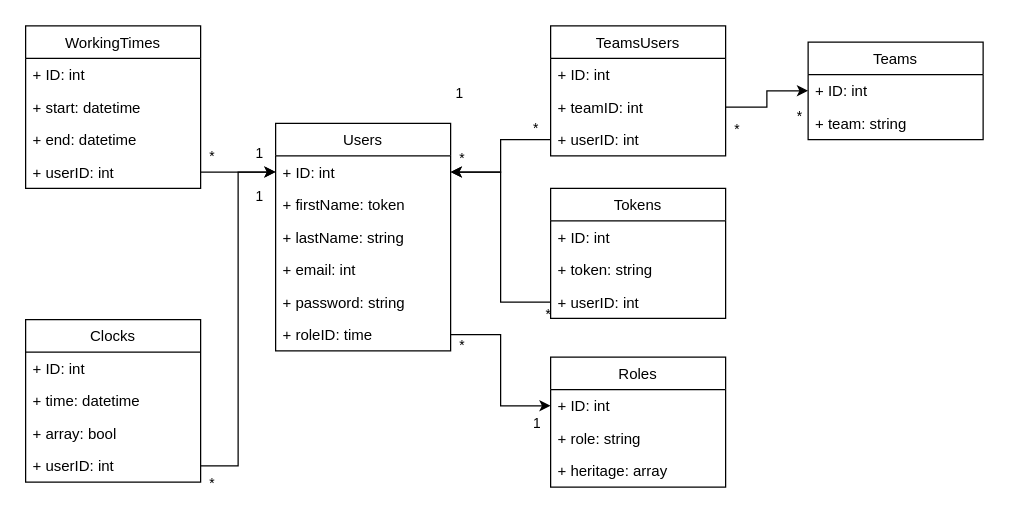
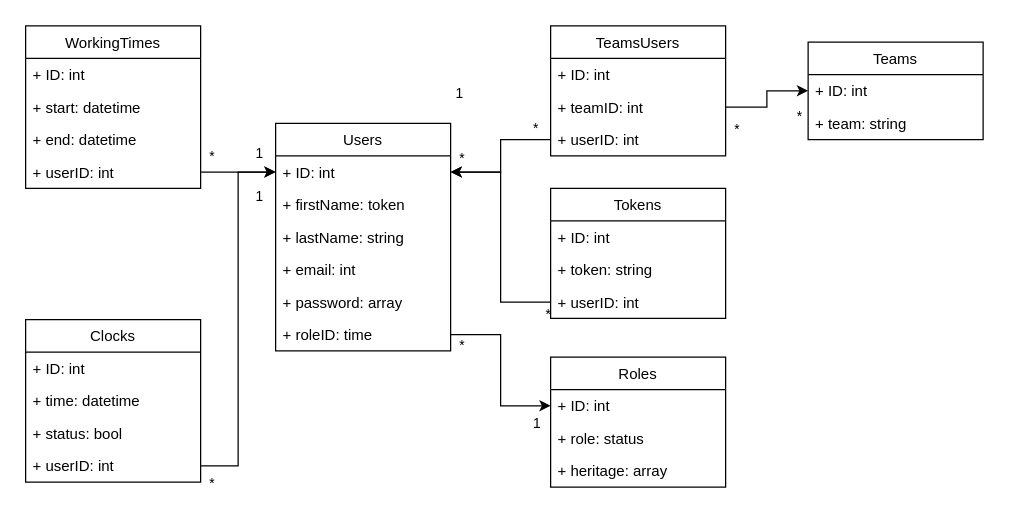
(350, 303) -> (348, 303)
(79, 434) -> (84, 434)
(607, 439) -> (609, 439)
